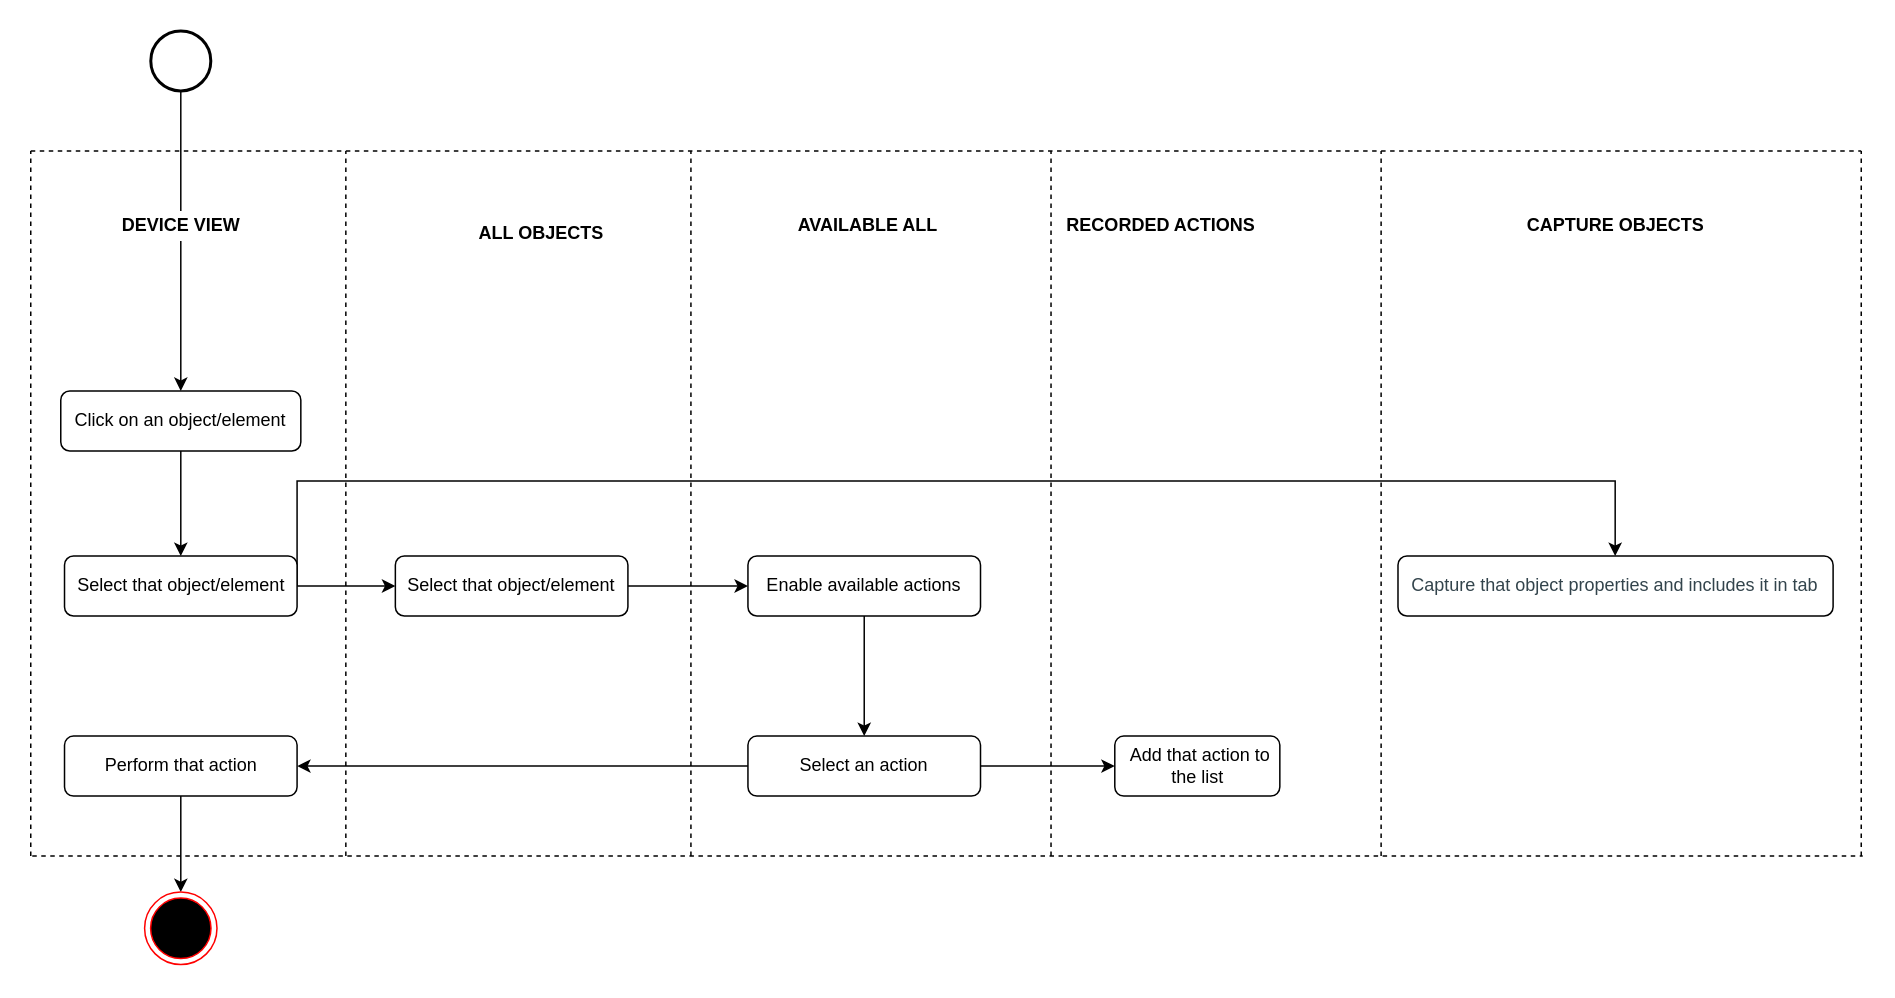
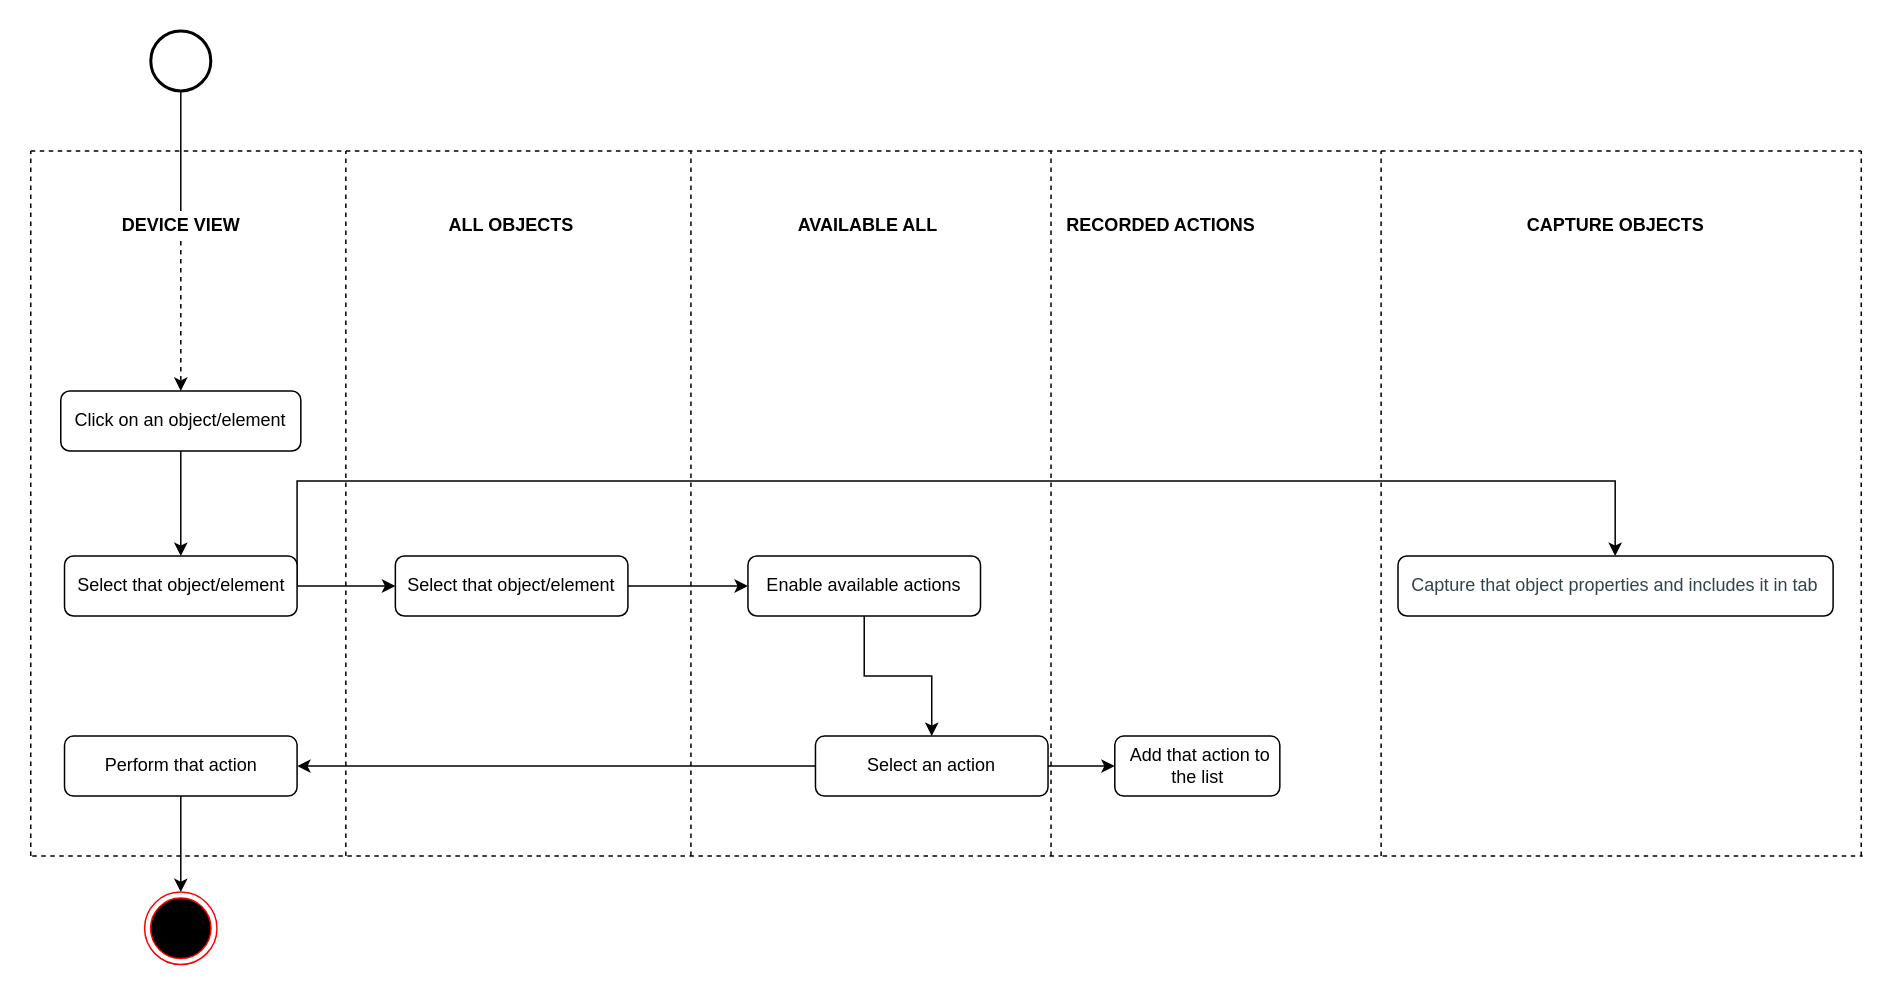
(541, 233) -> (511, 226)
(181, 310) -> (181, 310)
(864, 766) -> (932, 766)
